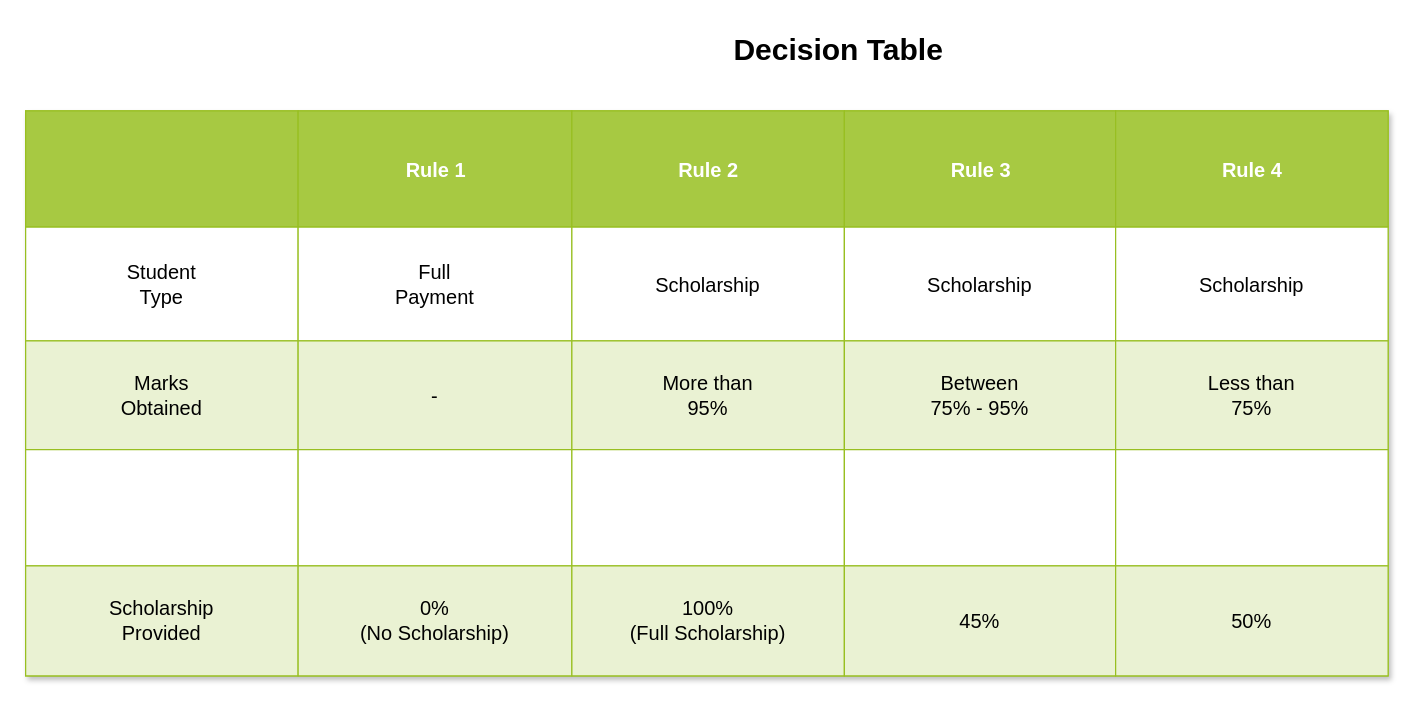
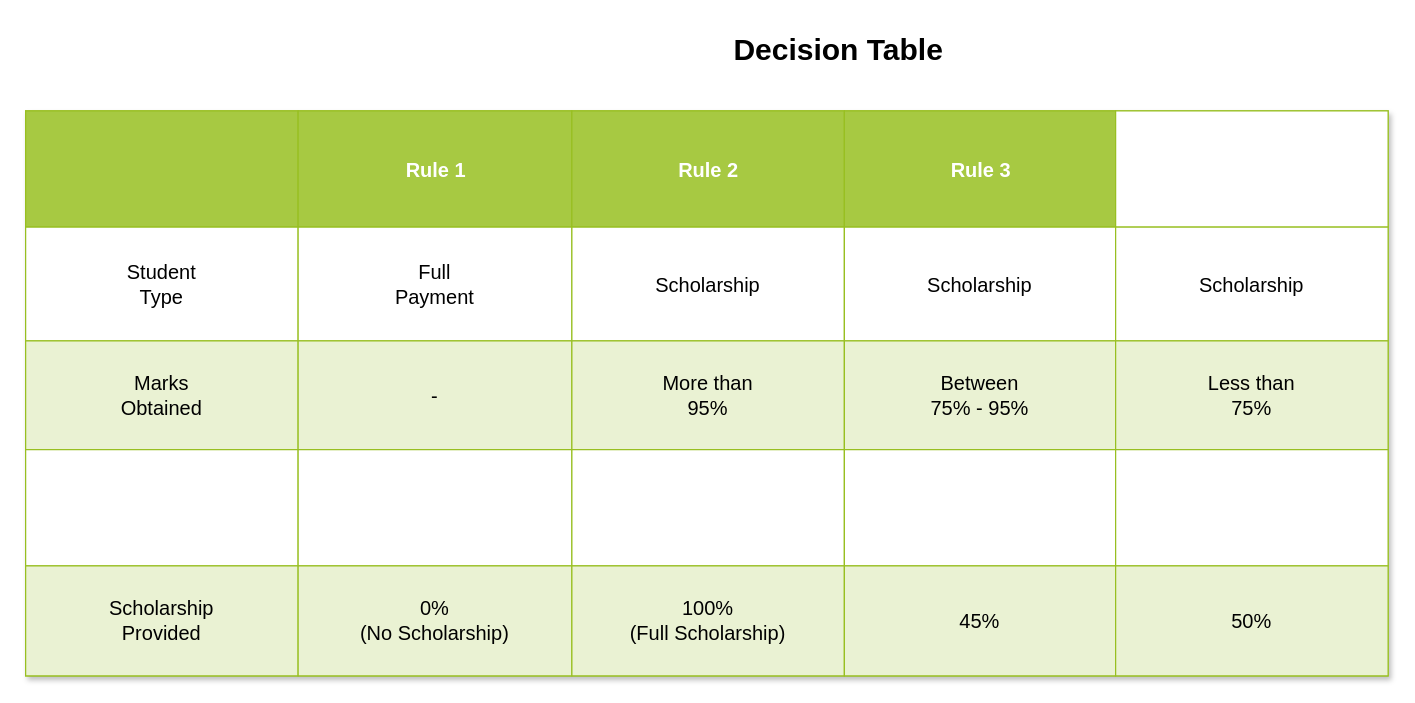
(1252, 169) -> (1252, 169)
